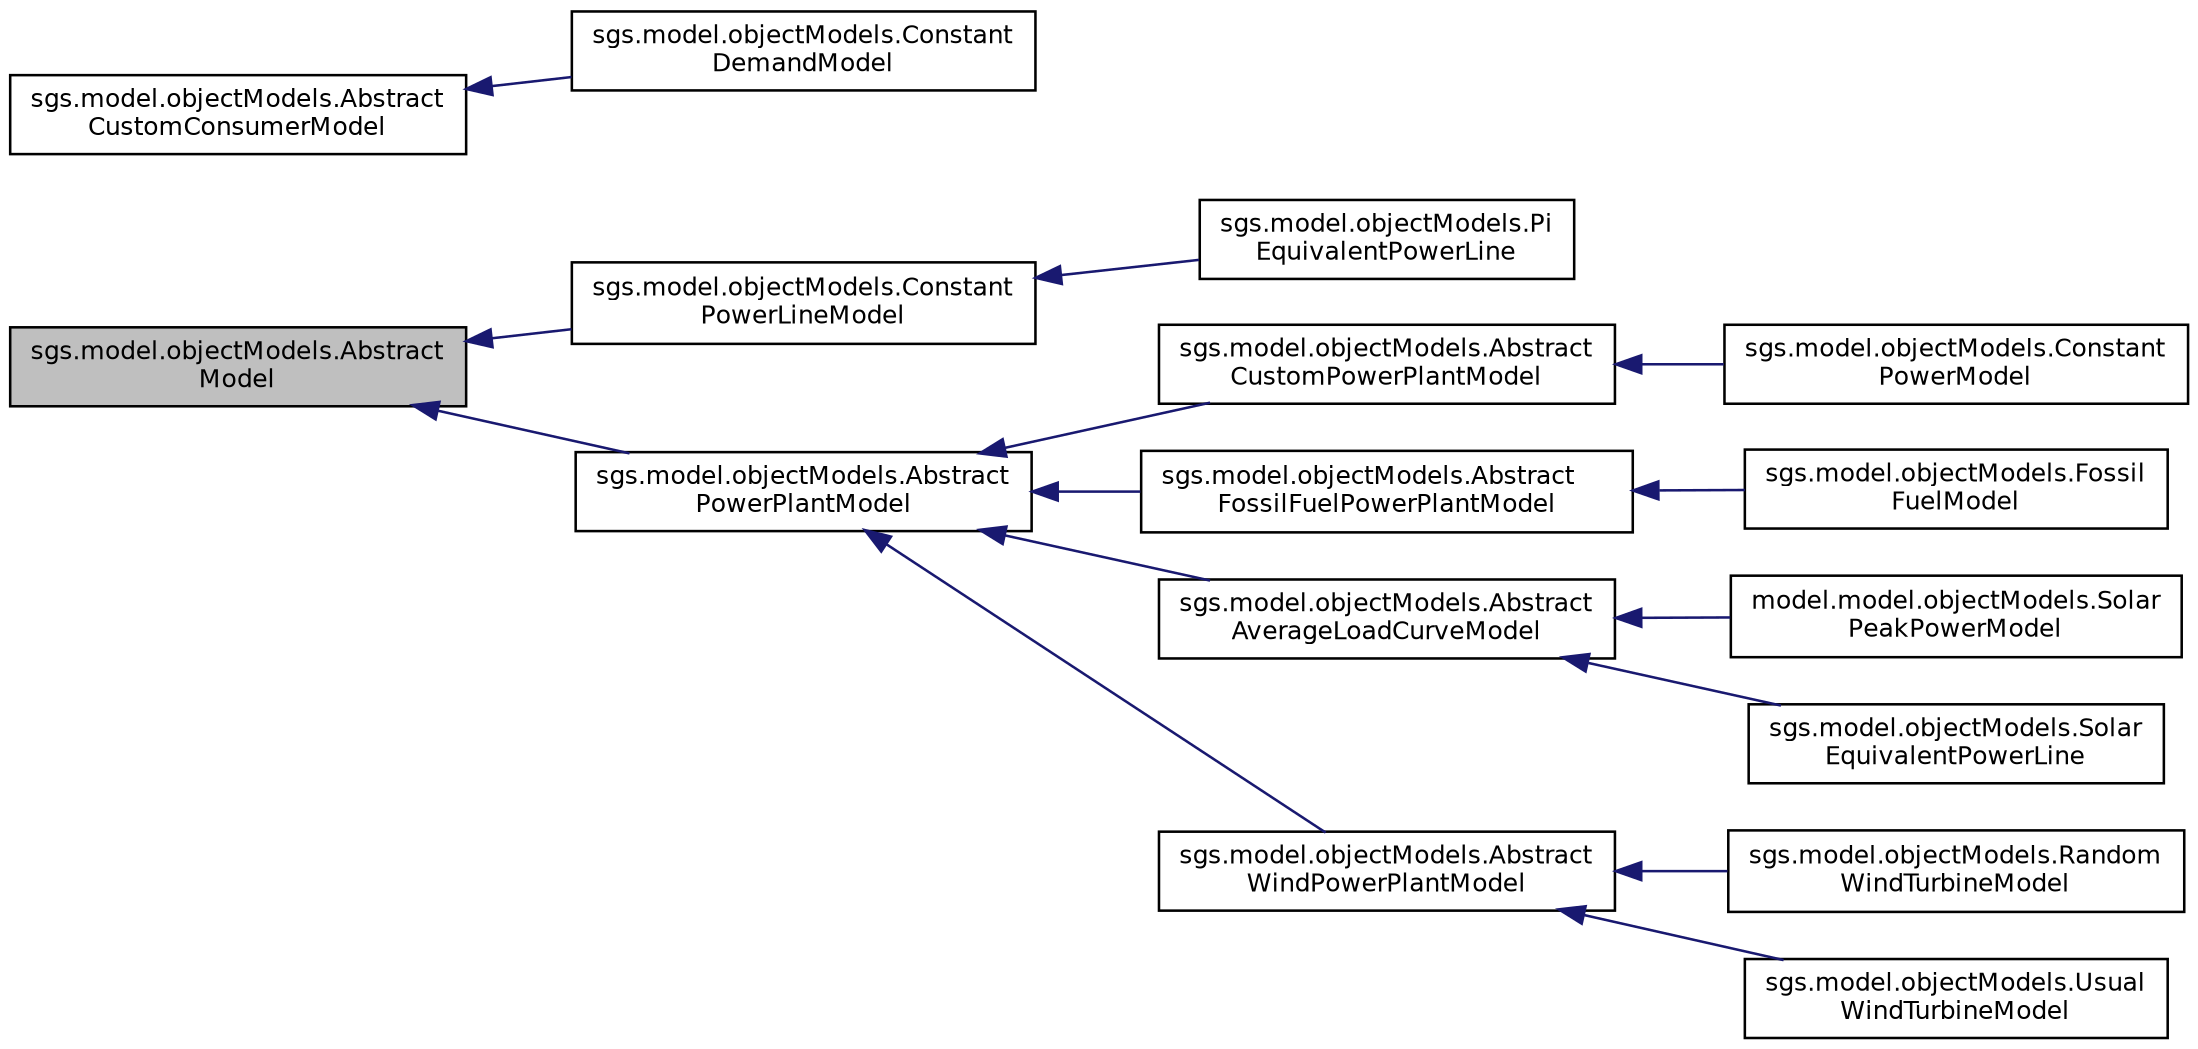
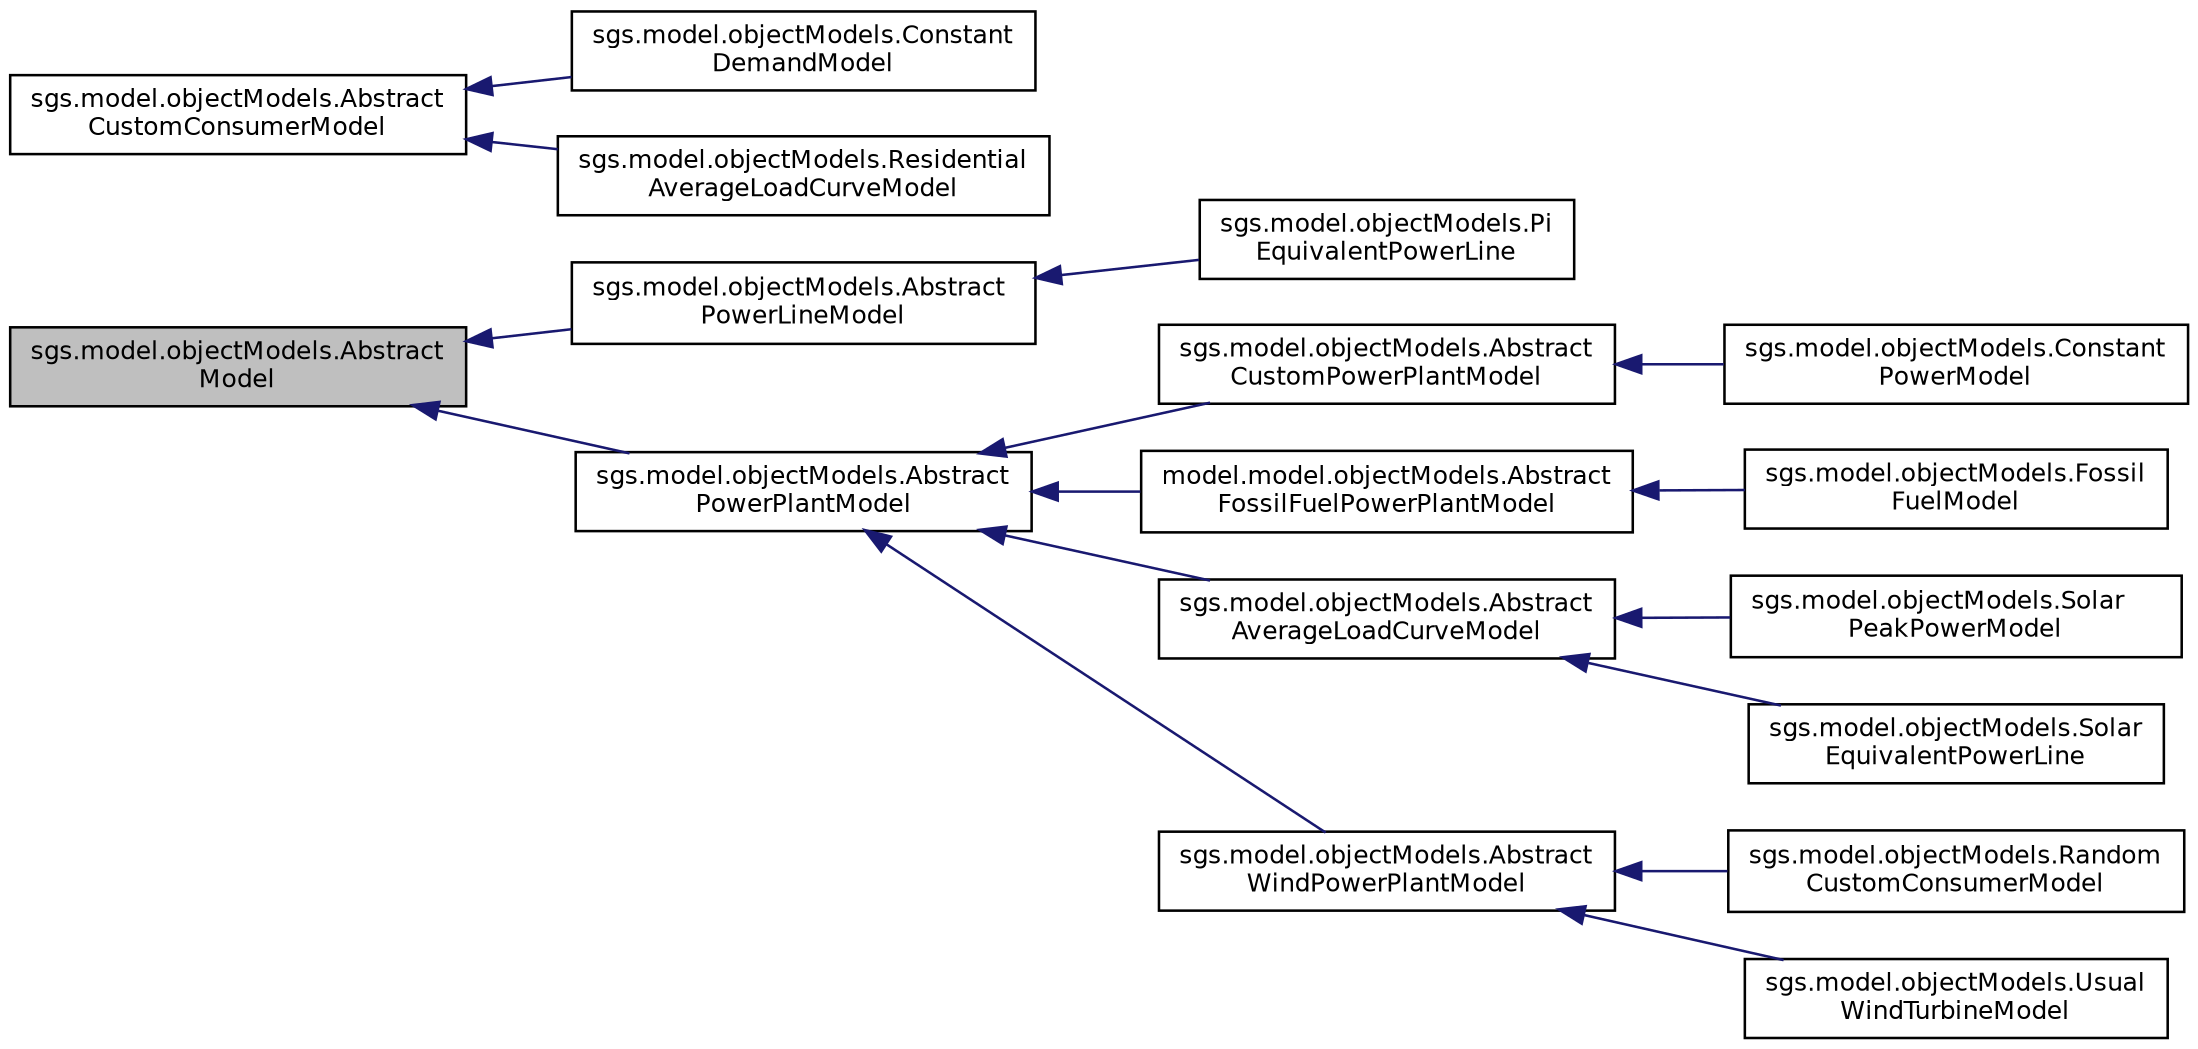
none -> (804, 176)
(804, 303) -> (804, 303)
(1387, 492) -> (1387, 492)
(1956, 616) -> (1956, 616)
(1956, 871) -> (1956, 871)
